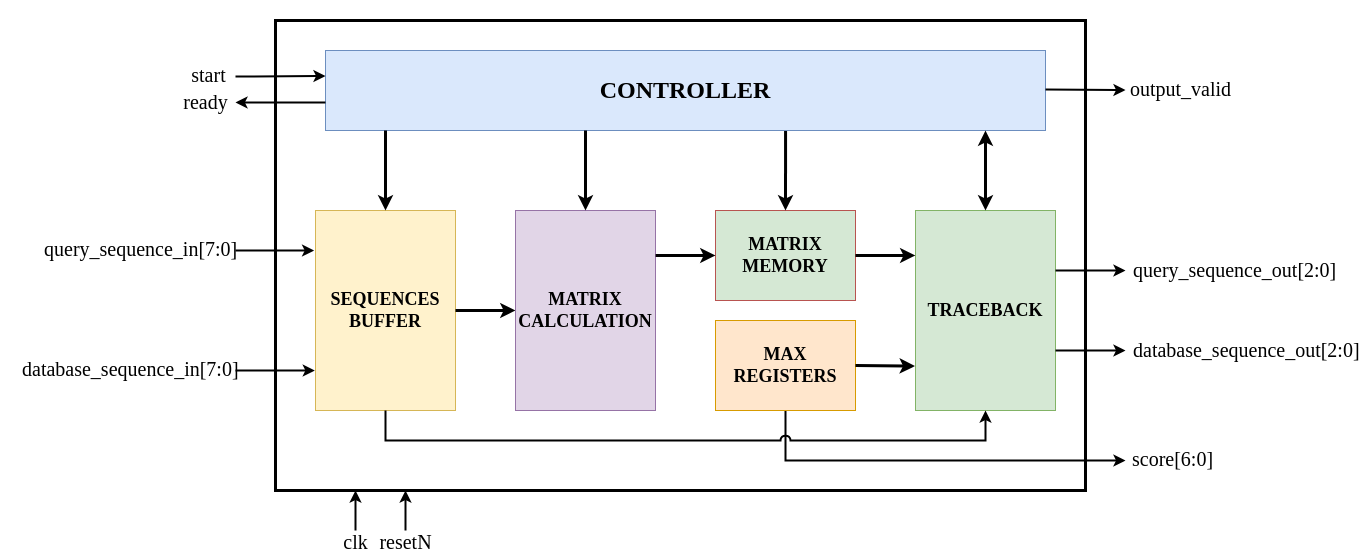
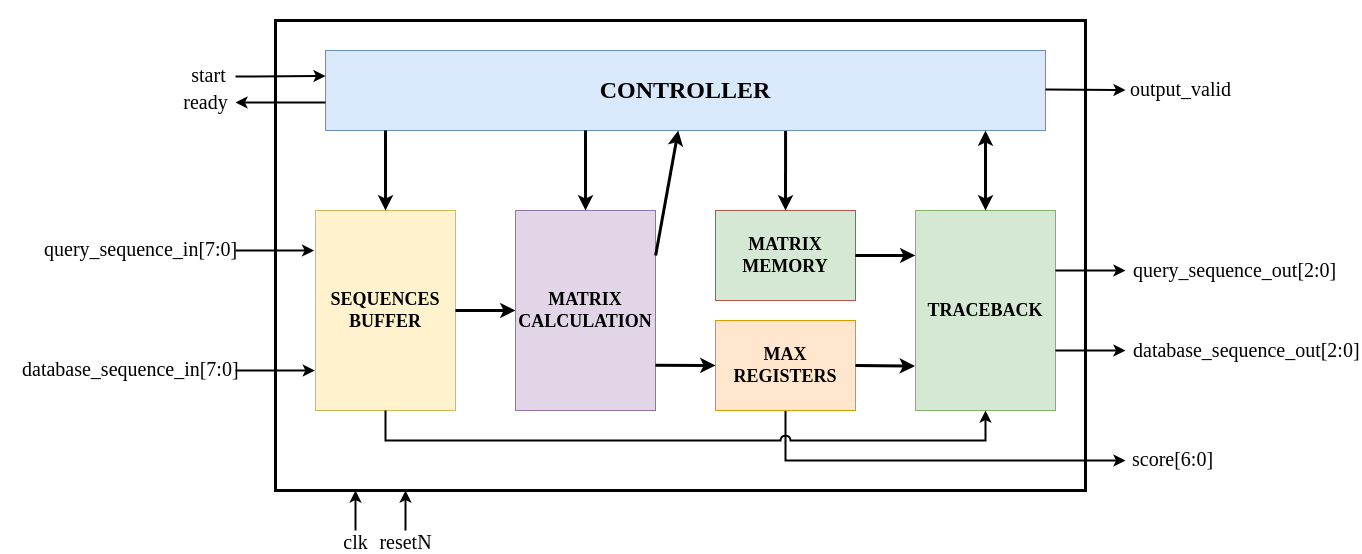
(680, 256) -> (666, 198)
none -> (680, 365)
